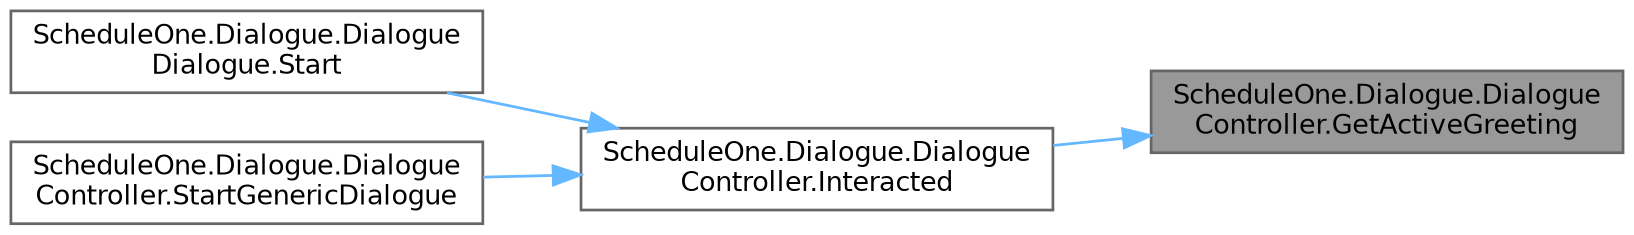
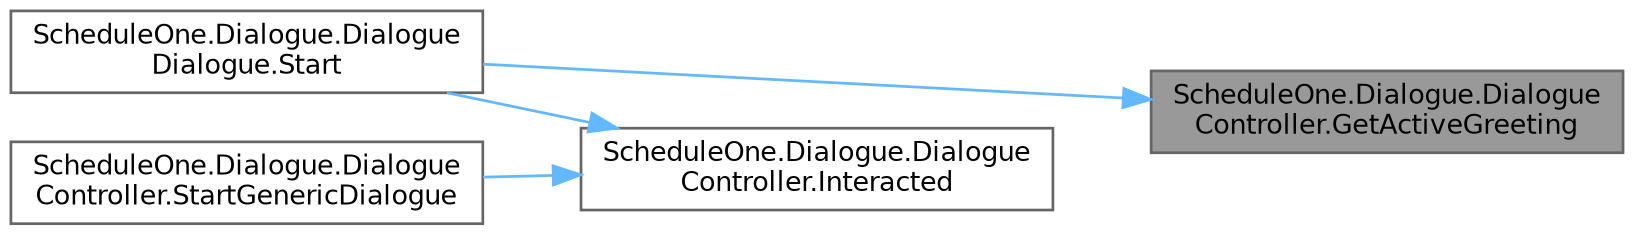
(1088, 142) -> (803, 81)
